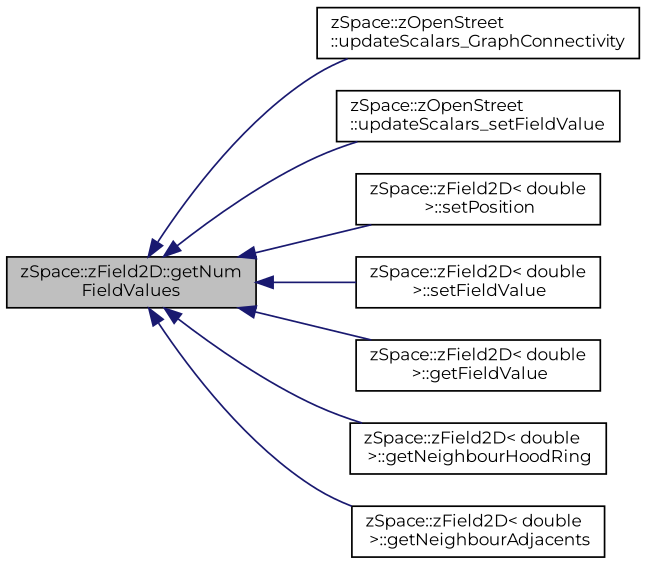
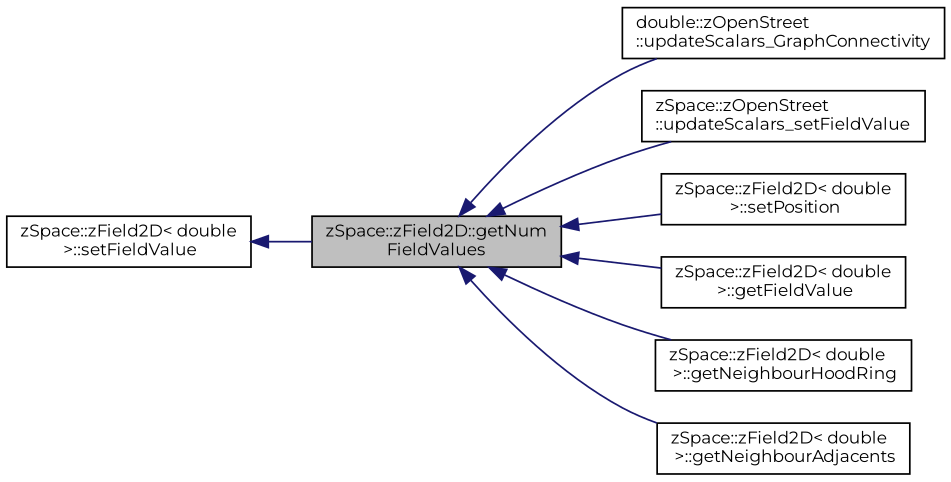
(478, 33) -> (783, 33)
(315, 282) -> (290, 242)
